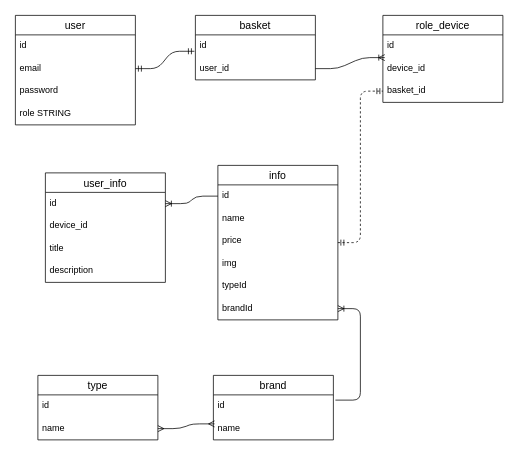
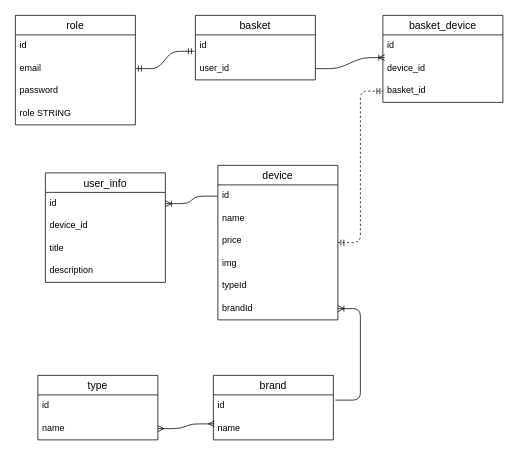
(75, 26) -> (75, 26)
(443, 26) -> (443, 26)
(278, 176) -> (278, 176)
